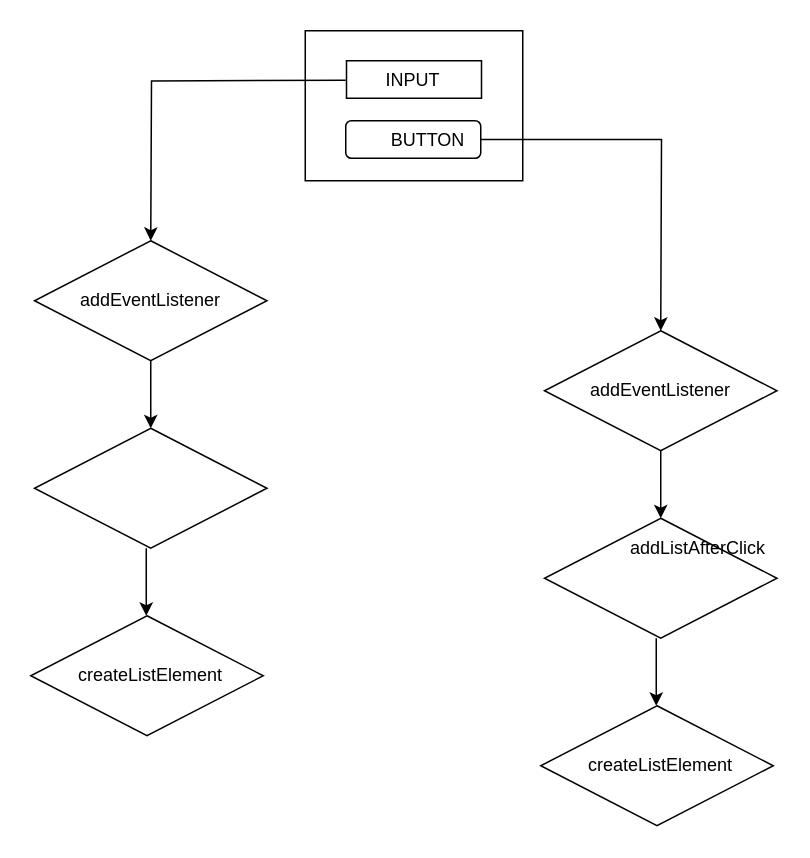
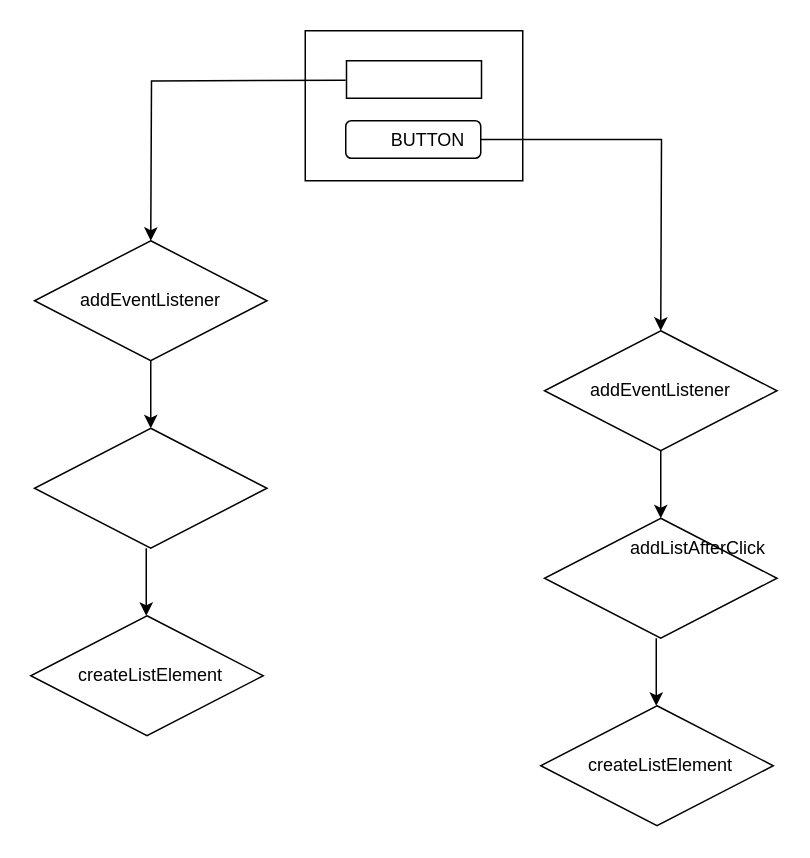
(413, 80) -> none
